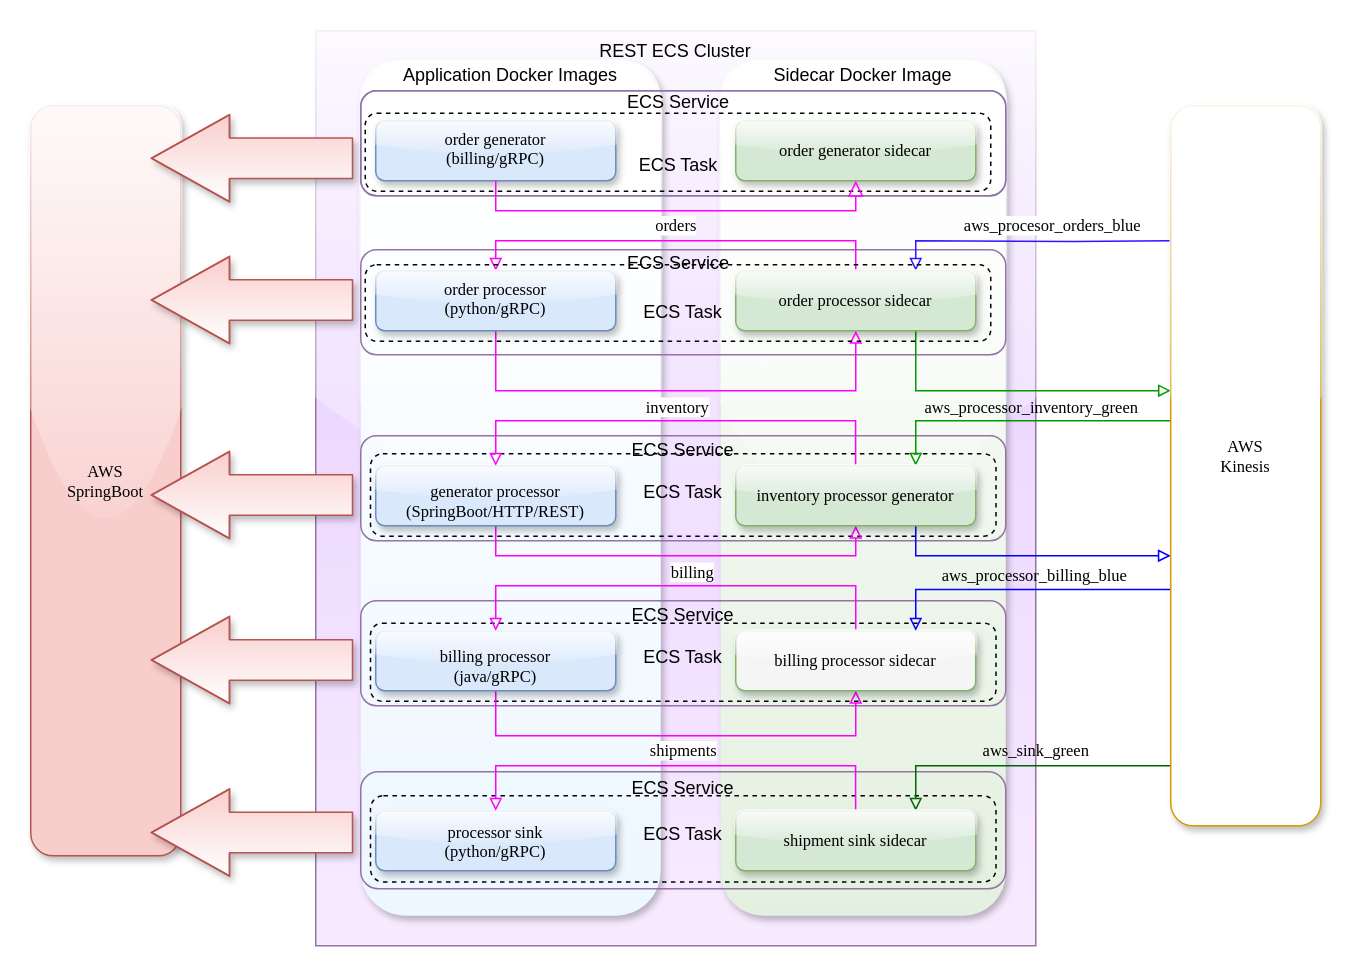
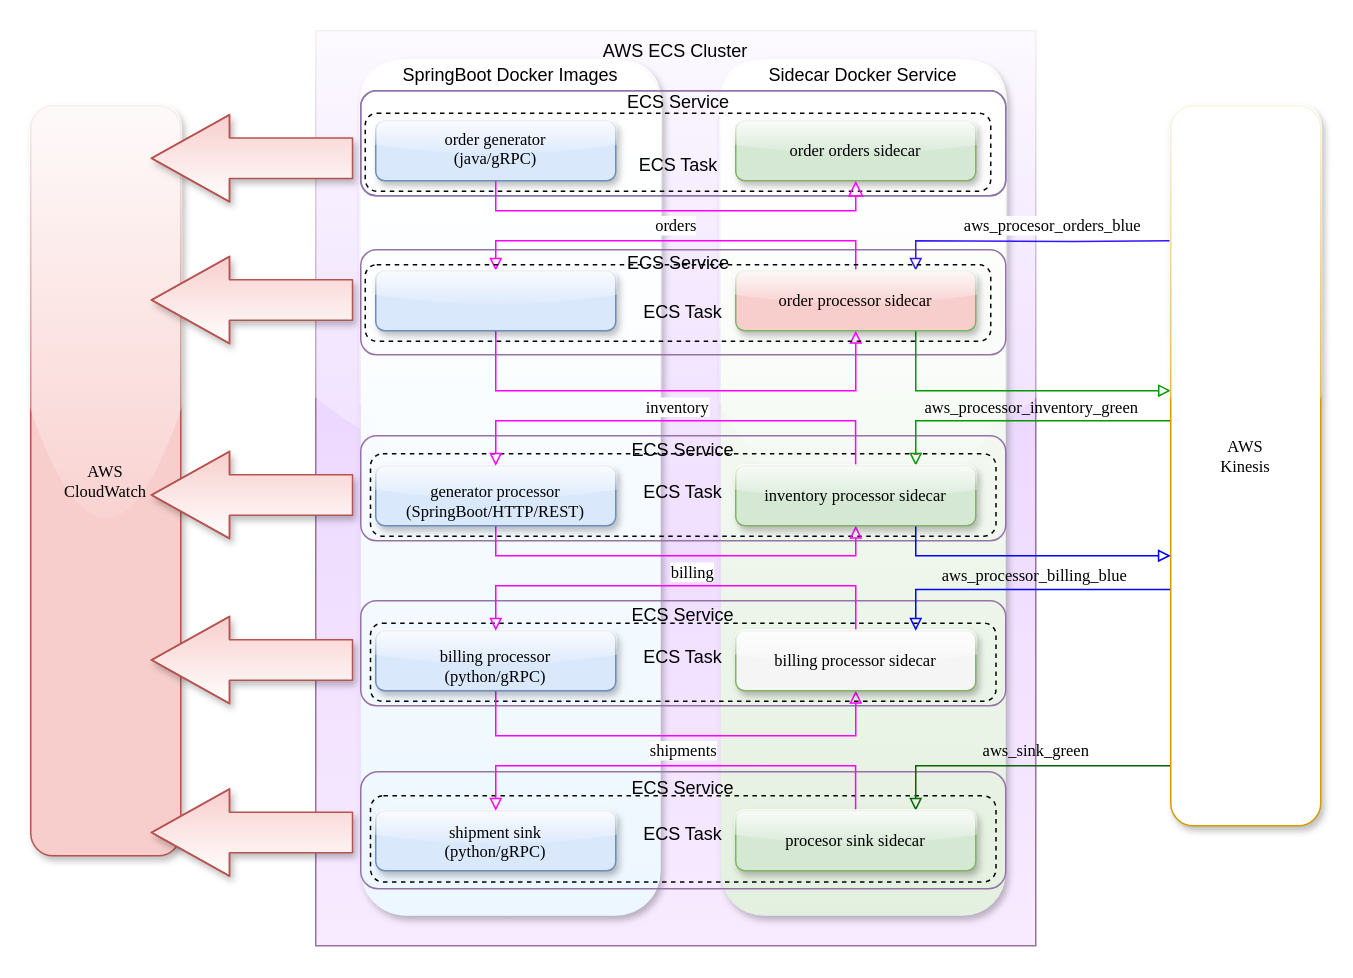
(676, 52) -> (676, 52)
(511, 76) -> (511, 76)
(863, 76) -> (863, 76)
(495, 139) -> (495, 139)
(856, 151) -> (856, 151)
(856, 301) -> (856, 301)
(496, 308) -> none
(105, 472) -> (105, 472)
(856, 496) -> (856, 496)
(495, 657) -> (495, 657)
(495, 832) -> (495, 832)
(856, 841) -> (856, 841)
